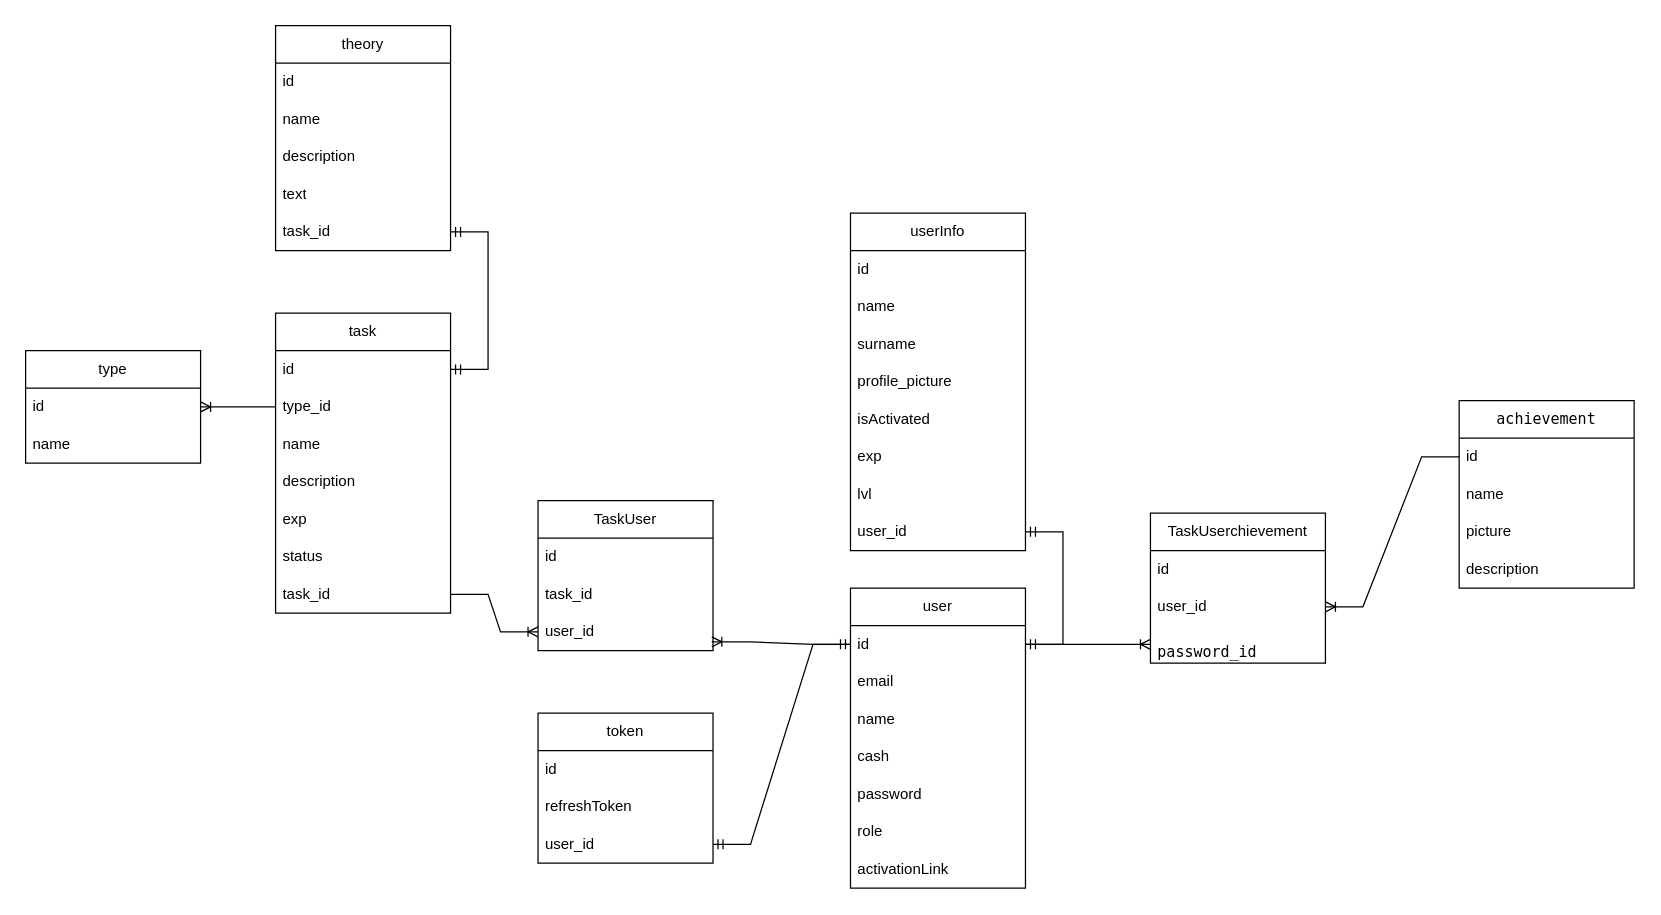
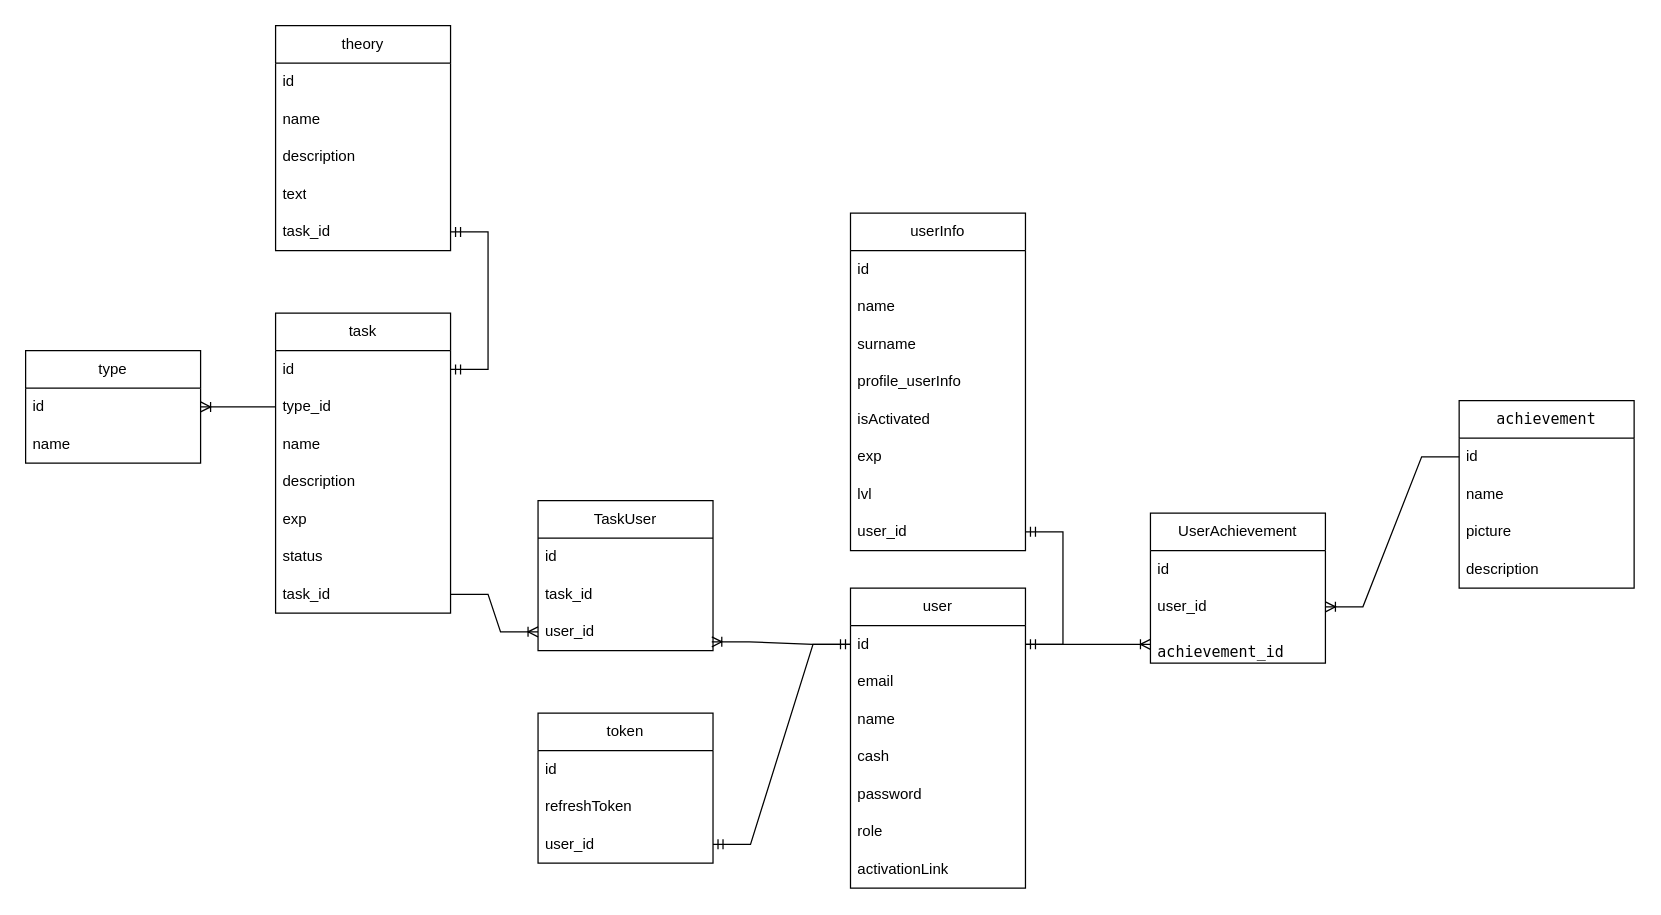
(915, 382) -> (921, 382)
(1238, 532) -> (1238, 532)
(1202, 644) -> (1213, 644)
